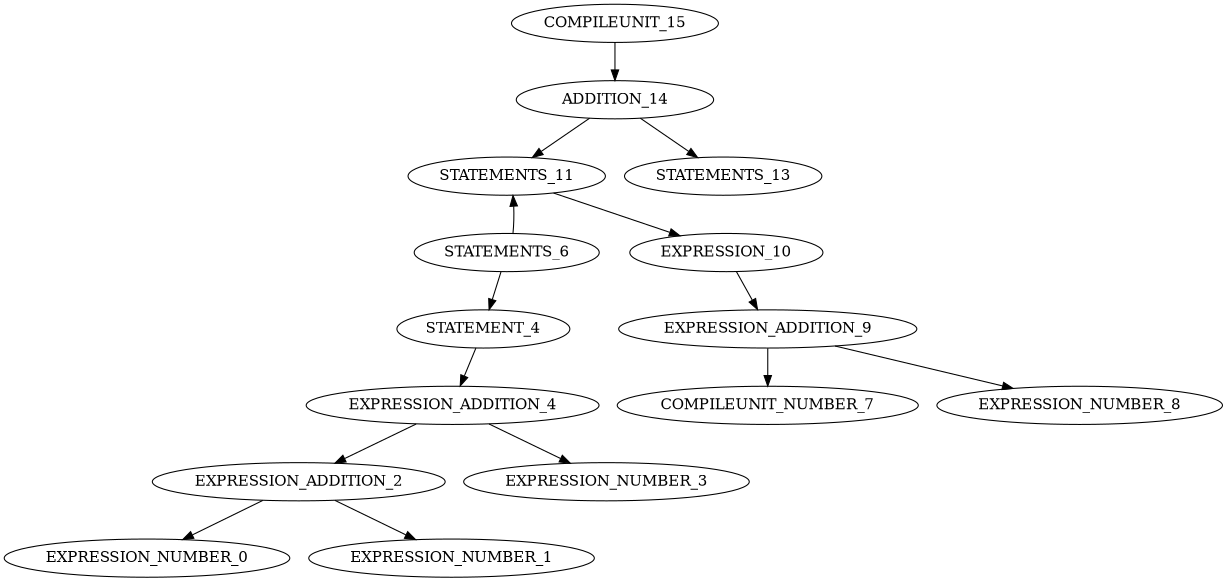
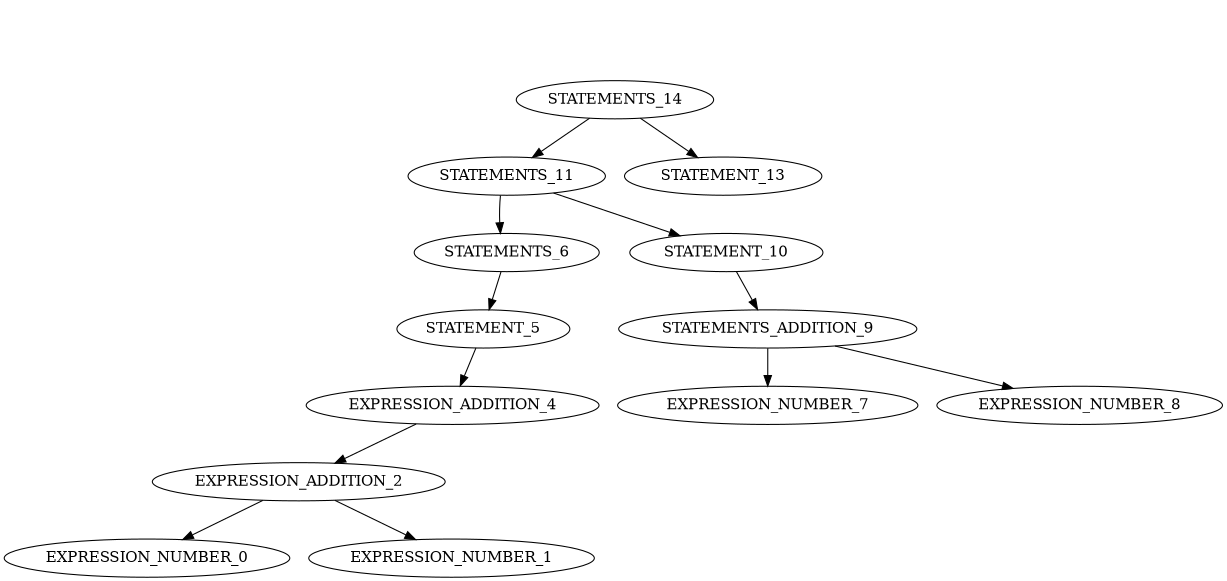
(615, 23) -> none
(615, 100) -> (615, 100)
(723, 176) -> (723, 176)
(514, 220) -> (500, 209)
(726, 253) -> (726, 253)
(483, 329) -> (483, 329)
(768, 329) -> (768, 329)
(768, 405) -> (768, 405)
(606, 482) -> none
